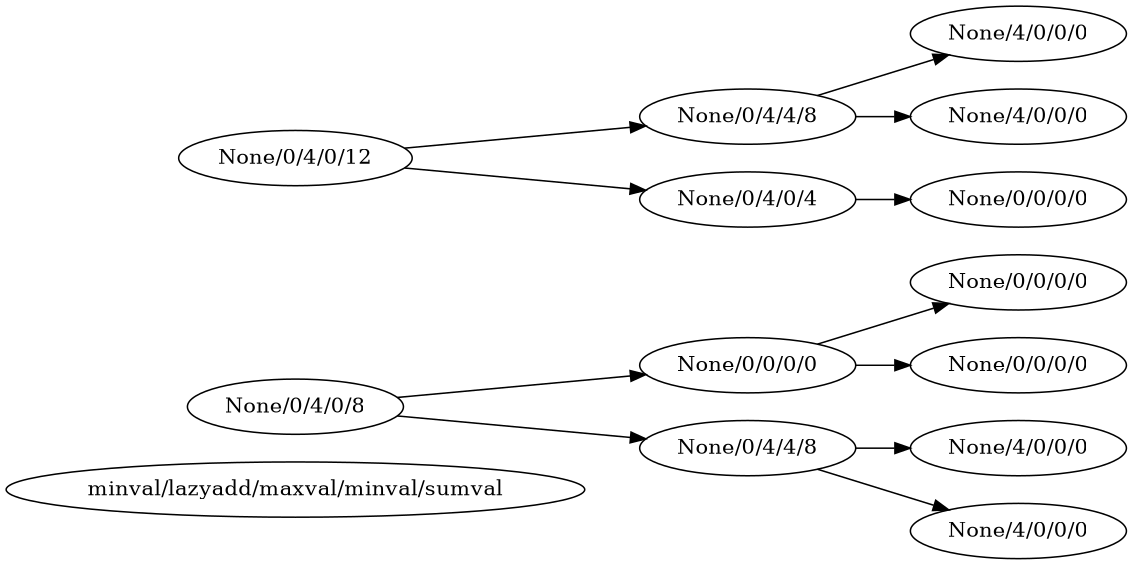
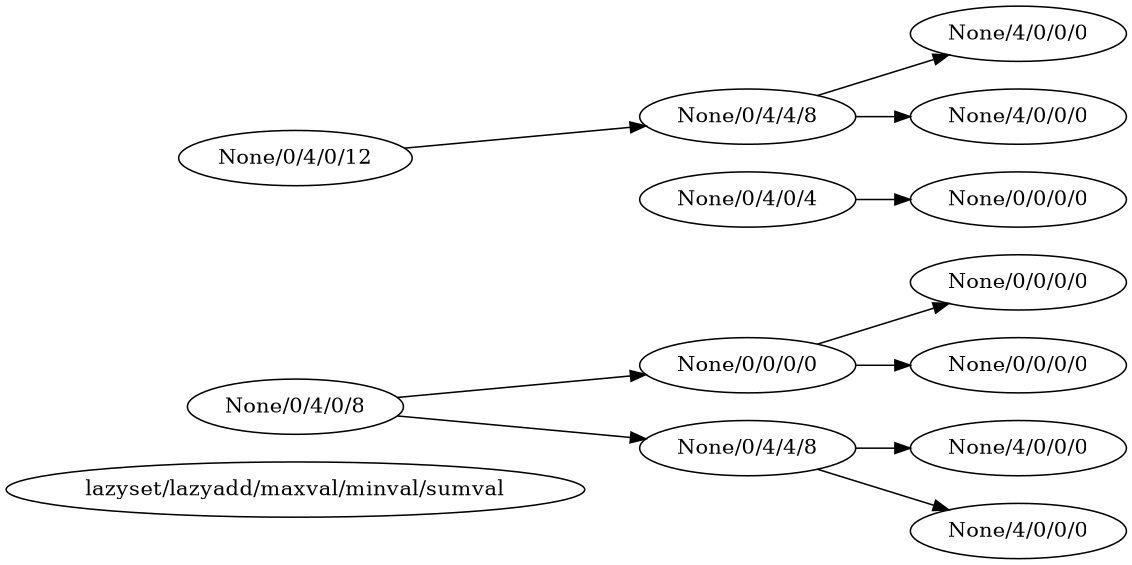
(517, 178) -> none
(295, 490) -> (295, 490)
